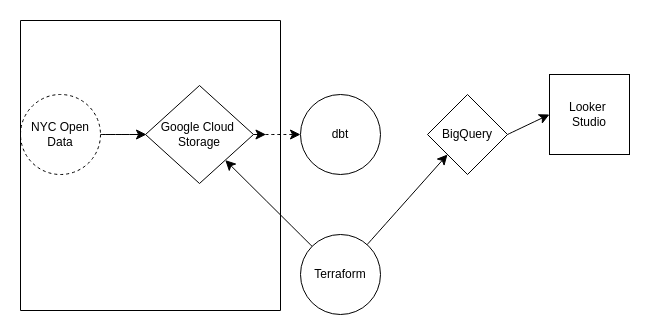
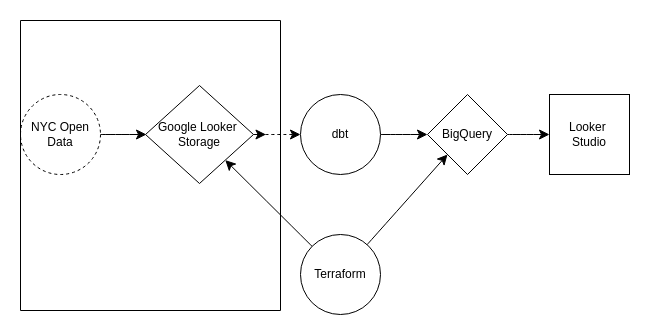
(590, 115) -> (590, 135)
(200, 135) -> (200, 135)
none -> (400, 135)
